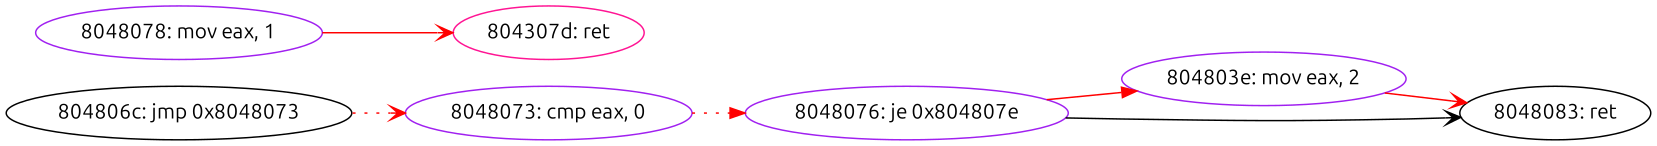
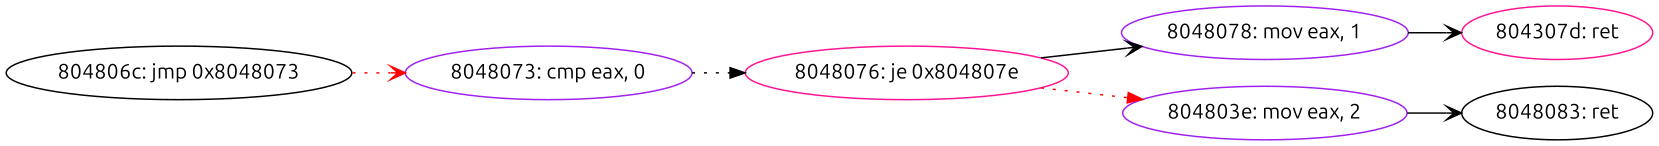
(380, 33) -> (1427, 33)
(1084, 96) -> (1084, 93)
(1418, 97) -> (1427, 113)
(711, 113) -> (711, 73)
(907, 113) -> (907, 73)
(1256, 121) -> (1084, 53)
